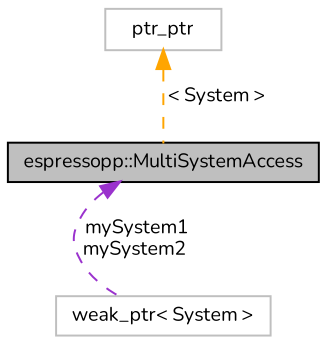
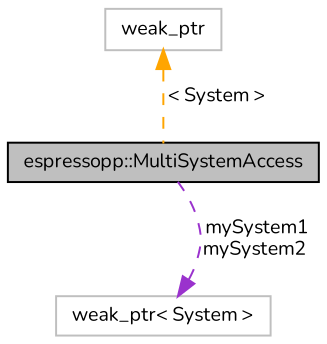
(163, 30) -> (163, 30)
(75, 249) -> (200, 229)
